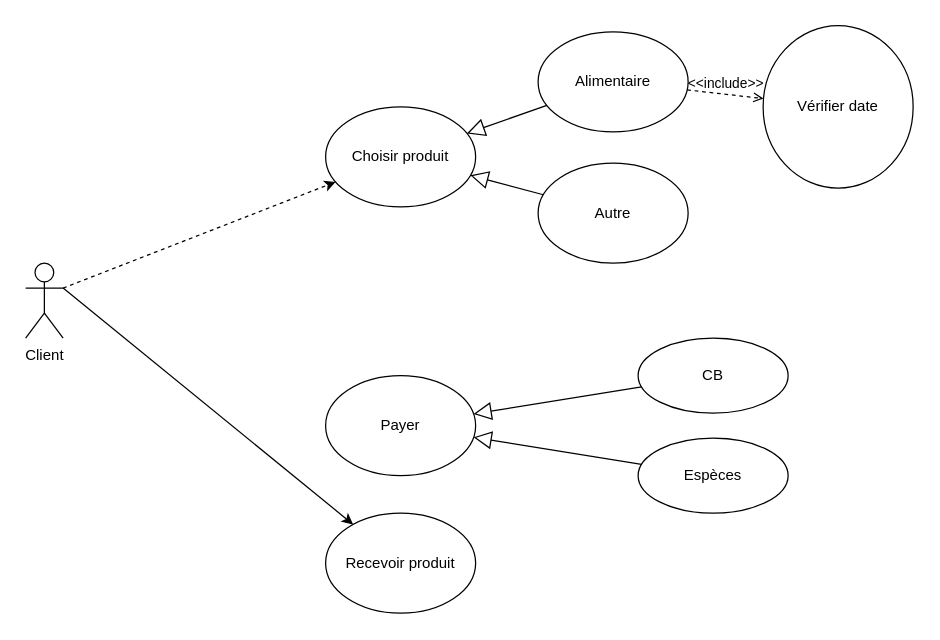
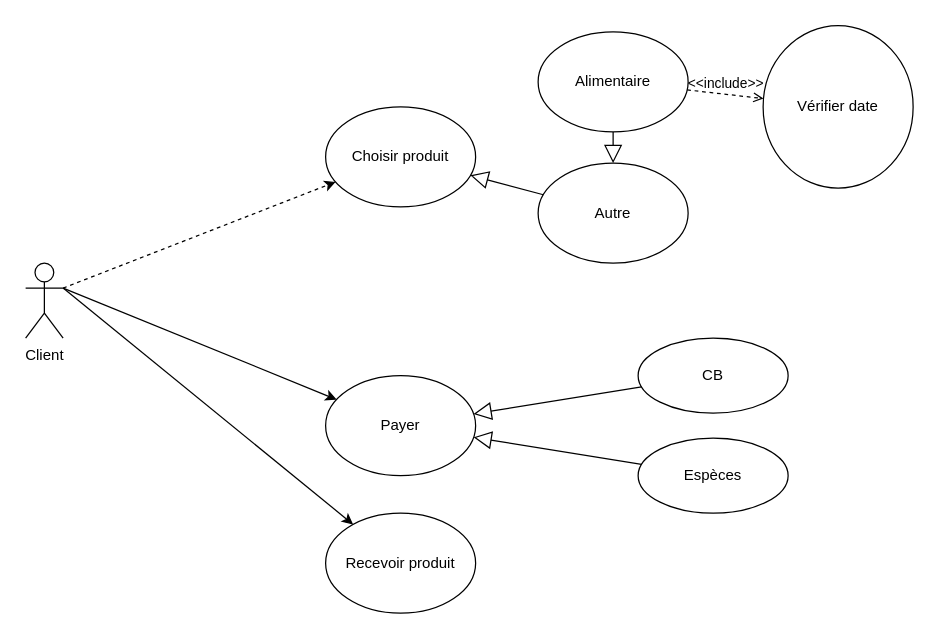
(516, 116) -> (613, 138)
none -> (199, 343)
